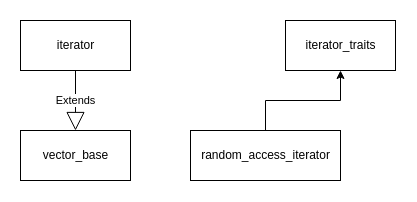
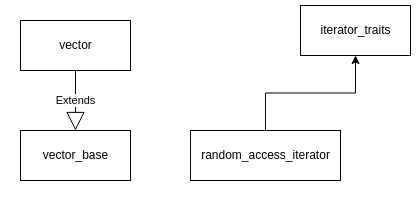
(76, 46) -> (76, 46)
(341, 46) -> (356, 31)
